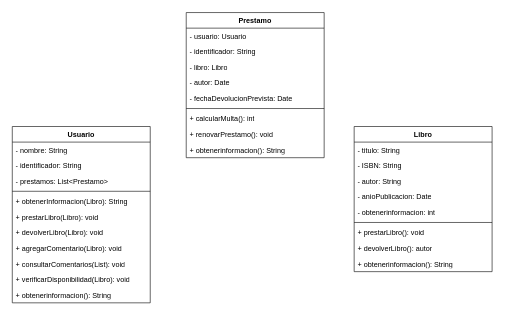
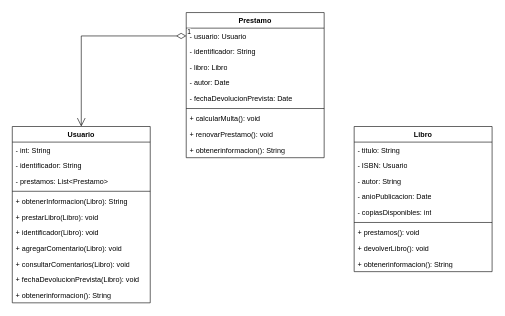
none -> (81, 79)
(228, 119) -> (230, 119)
(44, 150) -> (37, 150)
(382, 166) -> (384, 166)
(403, 213) -> (399, 213)
(66, 233) -> (65, 233)
(398, 233) -> (392, 233)
(402, 249) -> (399, 249)
(78, 264) -> (80, 264)
(81, 280) -> (82, 284)
